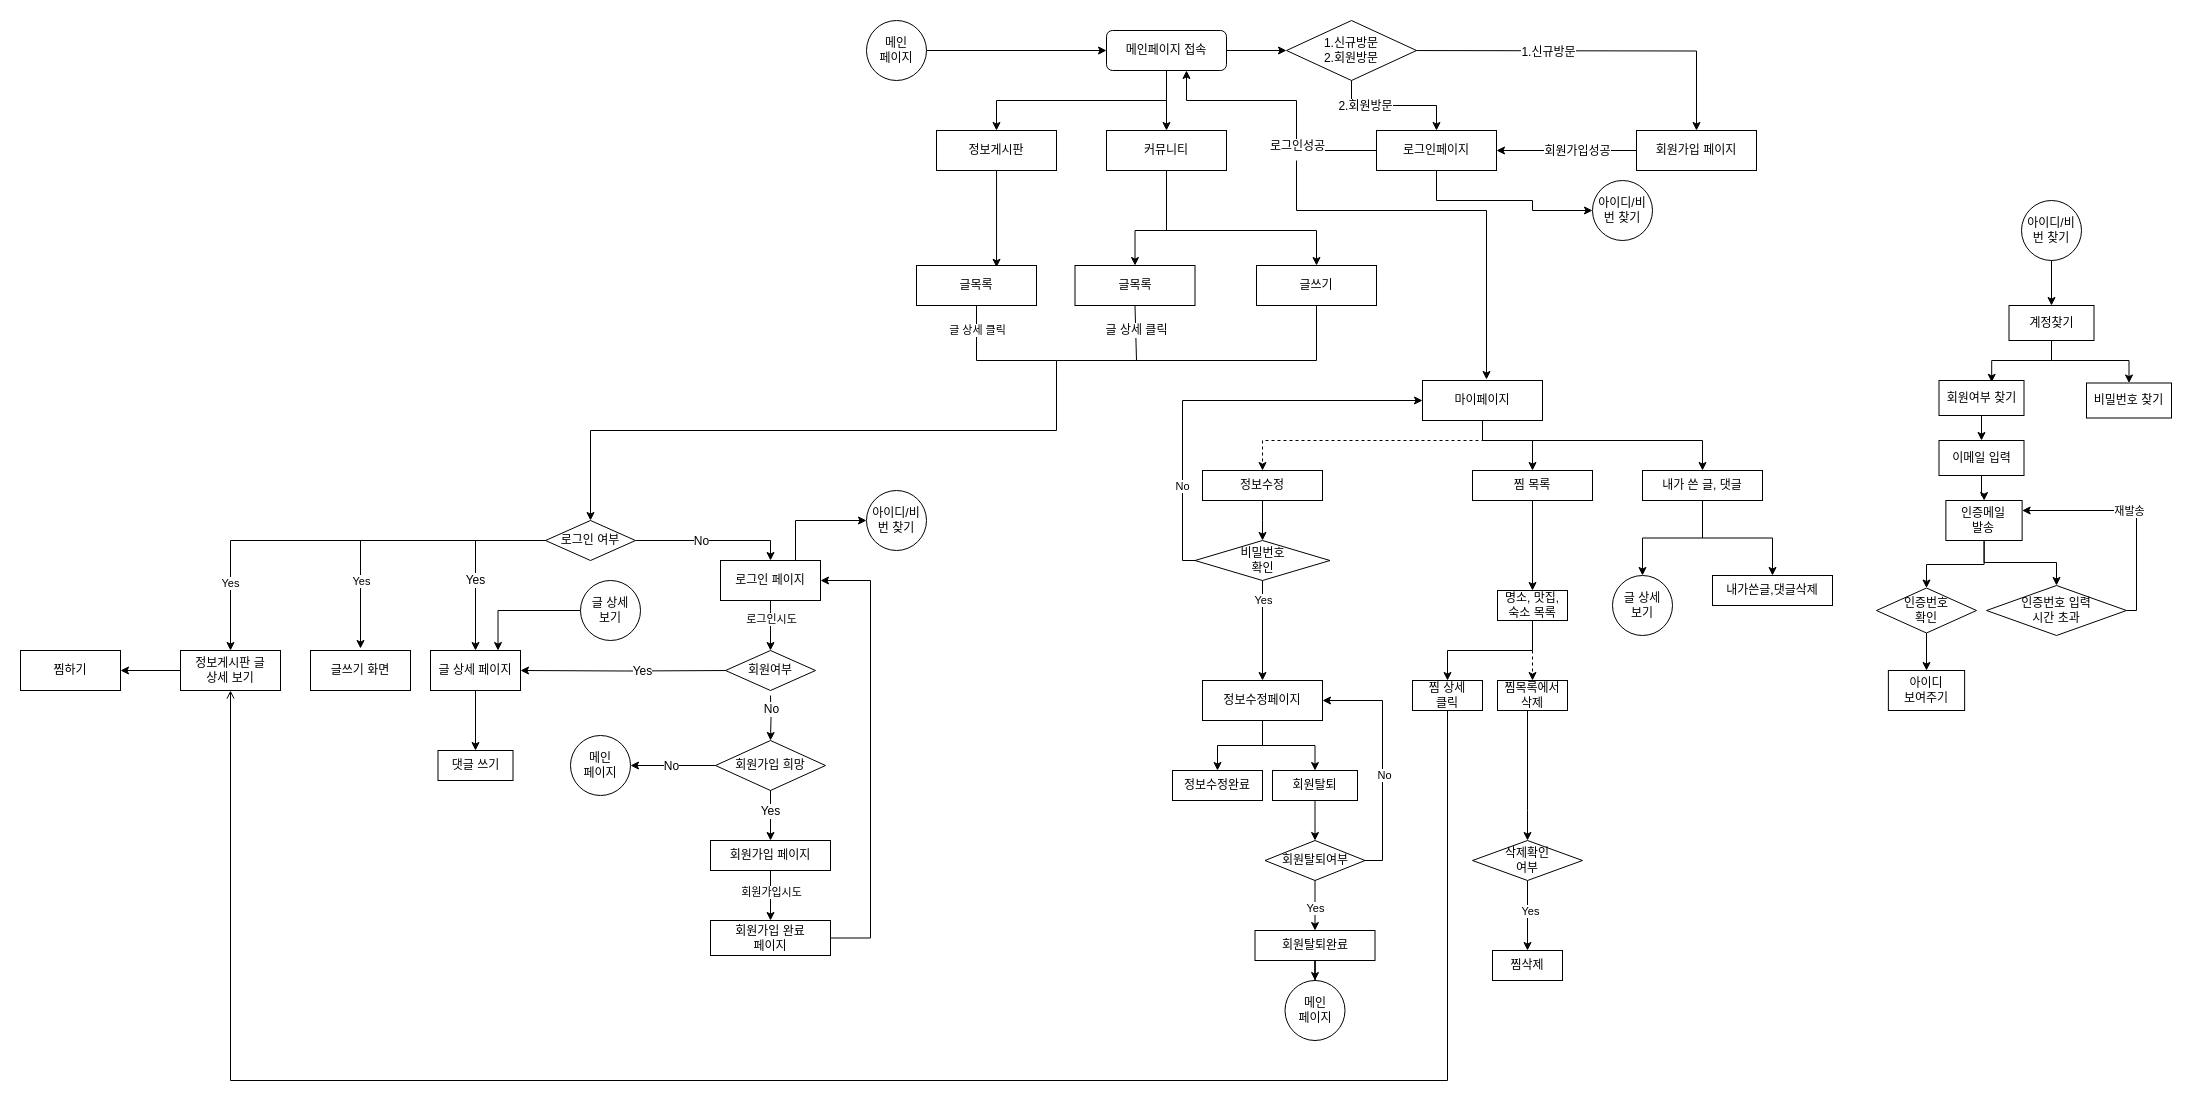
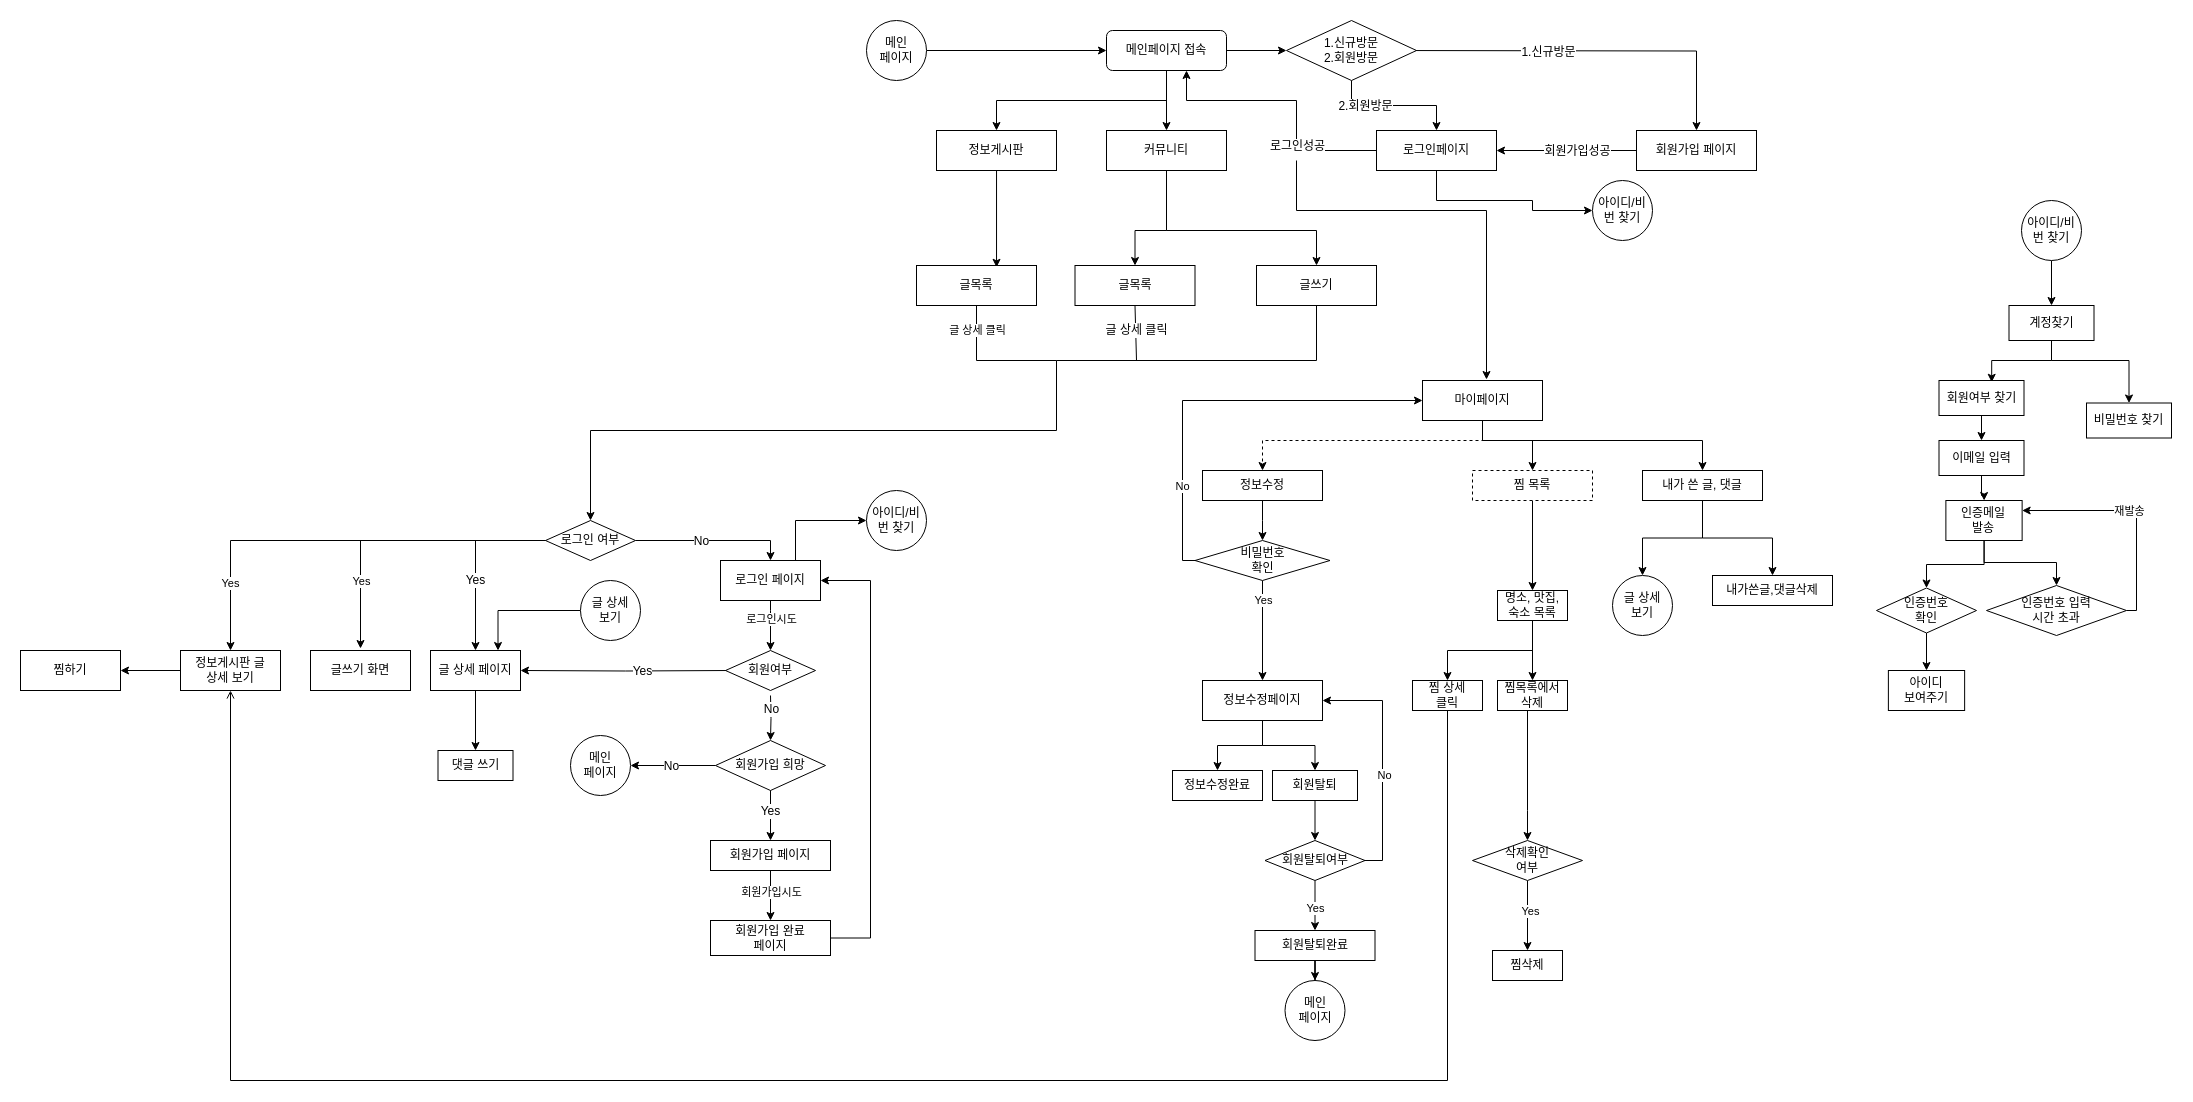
(2129, 401) -> (2129, 421)
(1533, 486) -> (1533, 486)
(1533, 663) -> (1533, 663)
